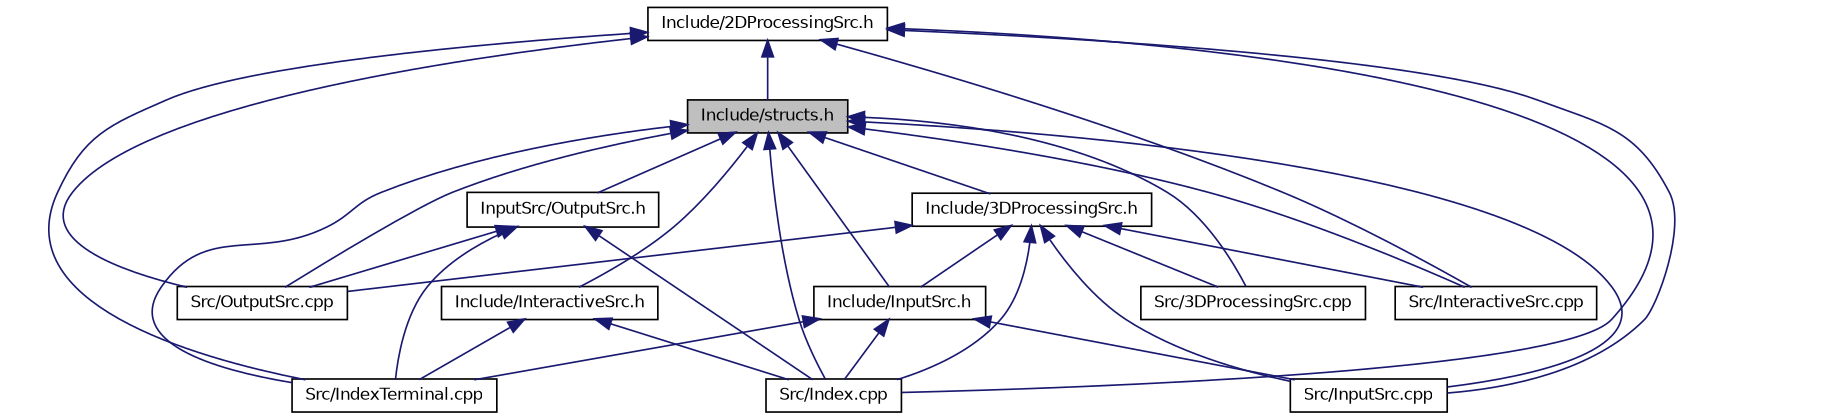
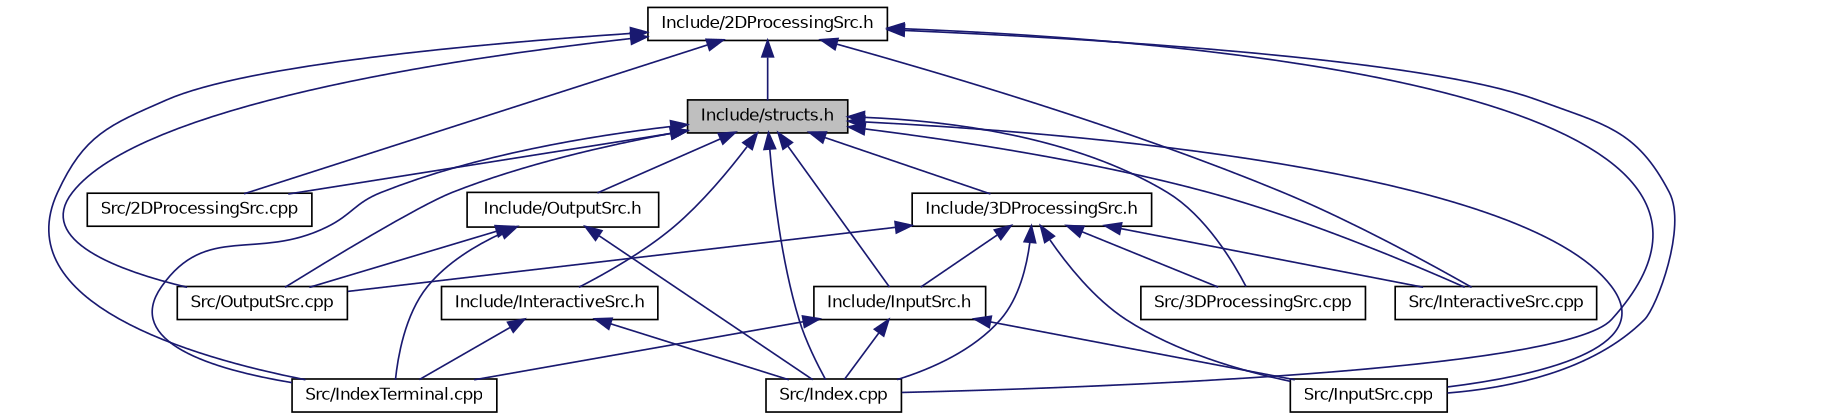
none -> (200, 210)
(563, 210) -> (563, 210)
